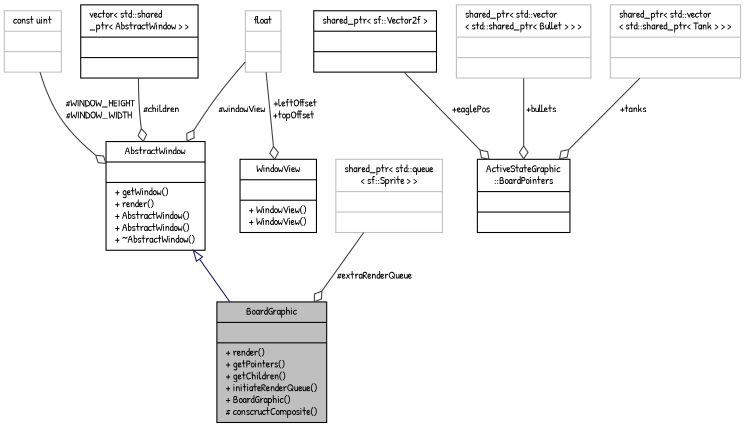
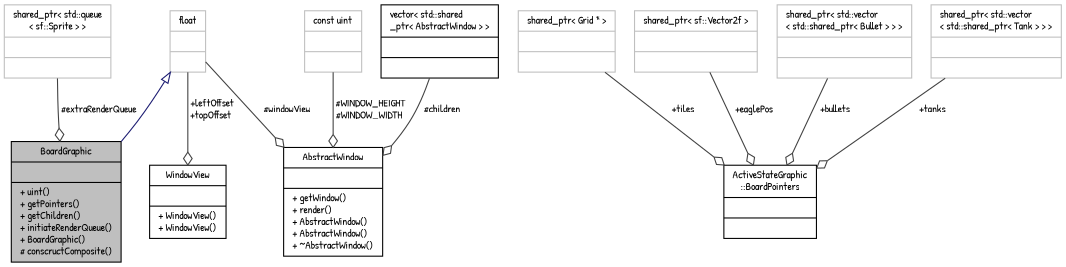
(375, 41) -> (696, 41)
none -> (567, 41)
(215, 281) -> (144, 112)
(245, 353) -> (35, 192)
